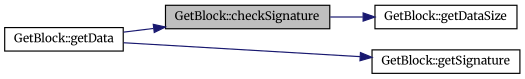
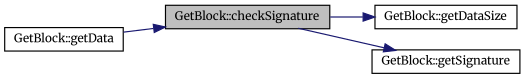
(242, 50) -> (341, 38)
